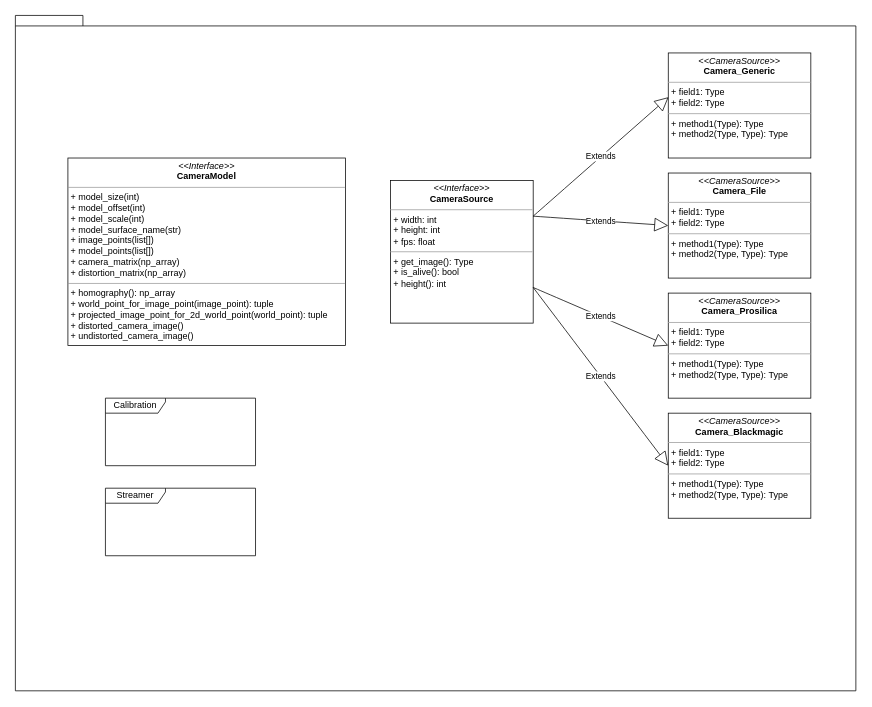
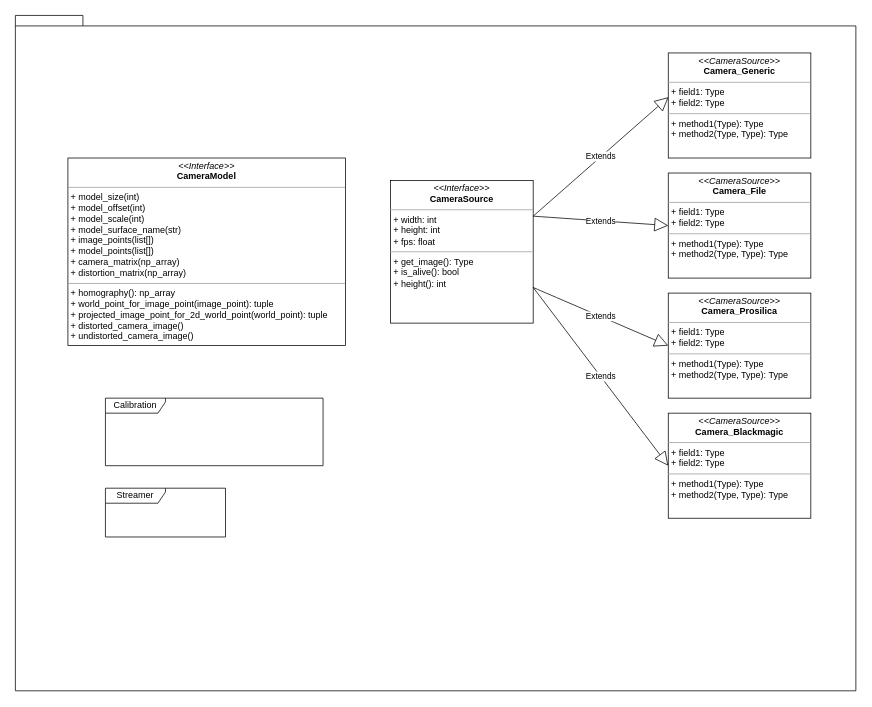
(180, 432) -> (214, 432)
(180, 522) -> (165, 512)
